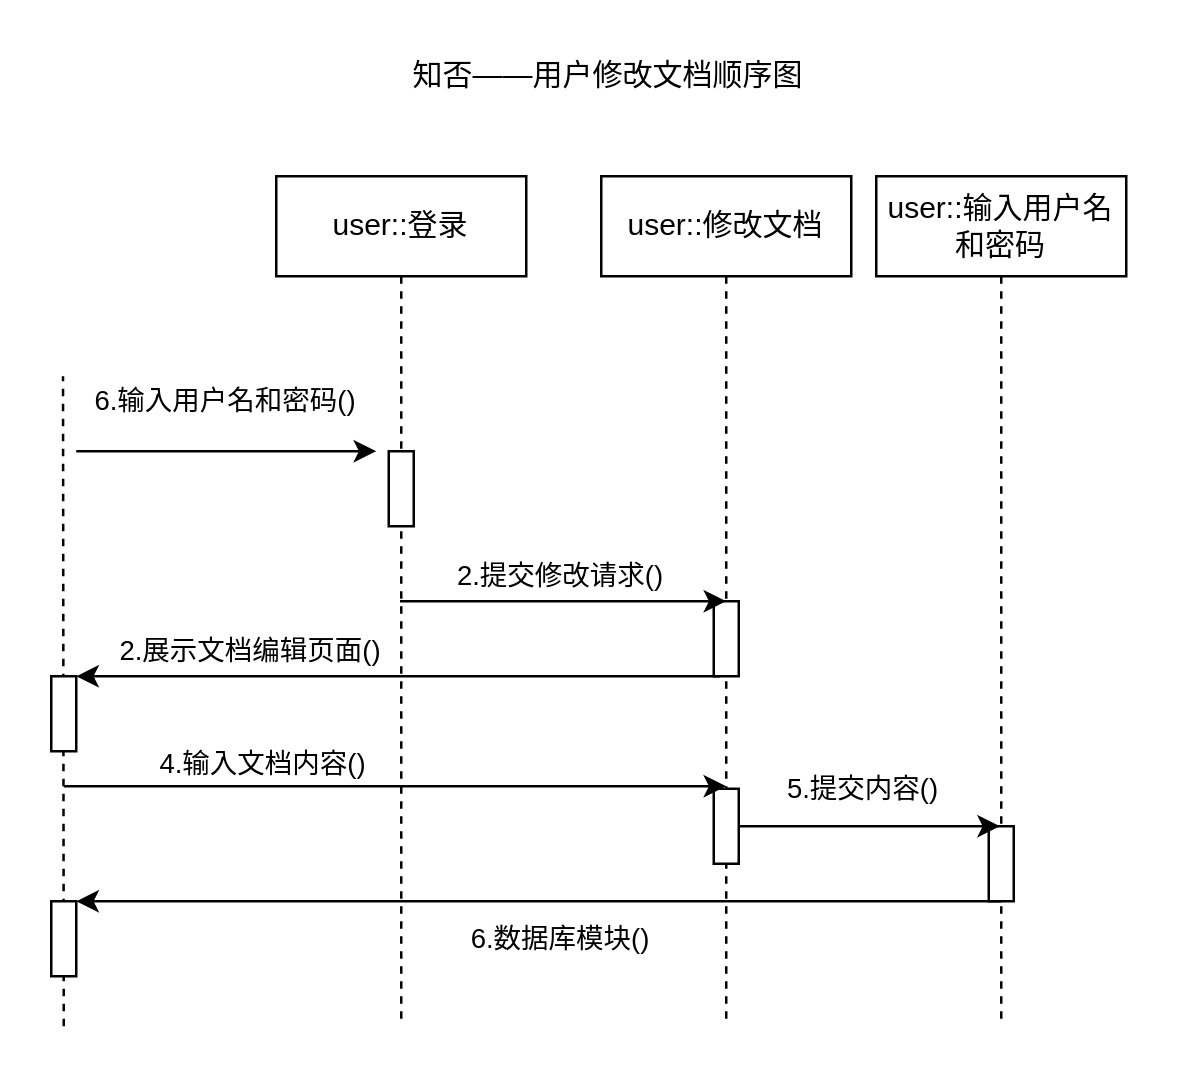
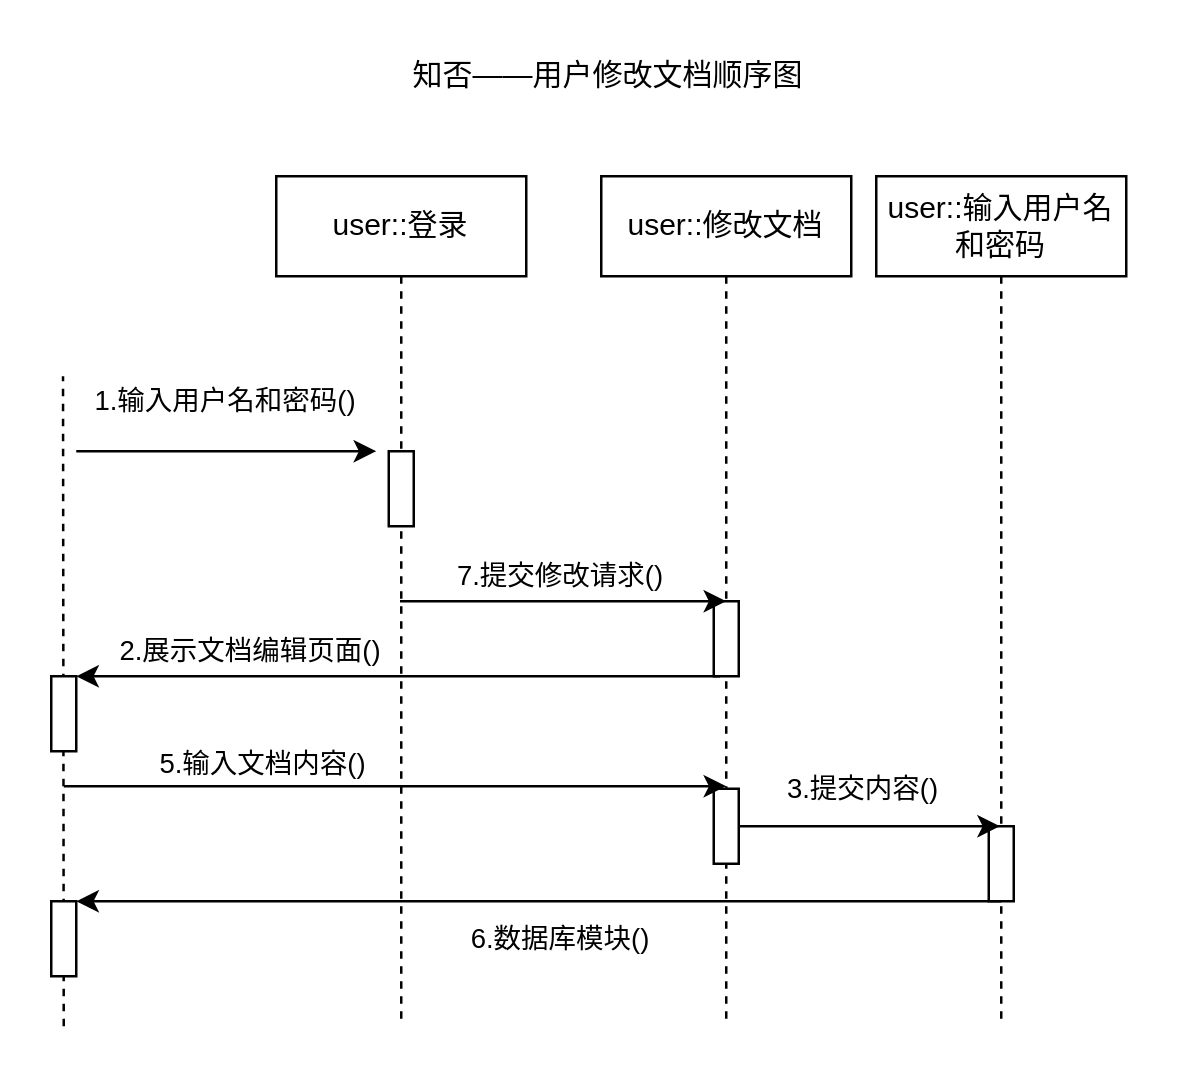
(226, 401) -> (226, 401)
(561, 576) -> (561, 576)
(264, 764) -> (264, 764)
(864, 789) -> (864, 789)
